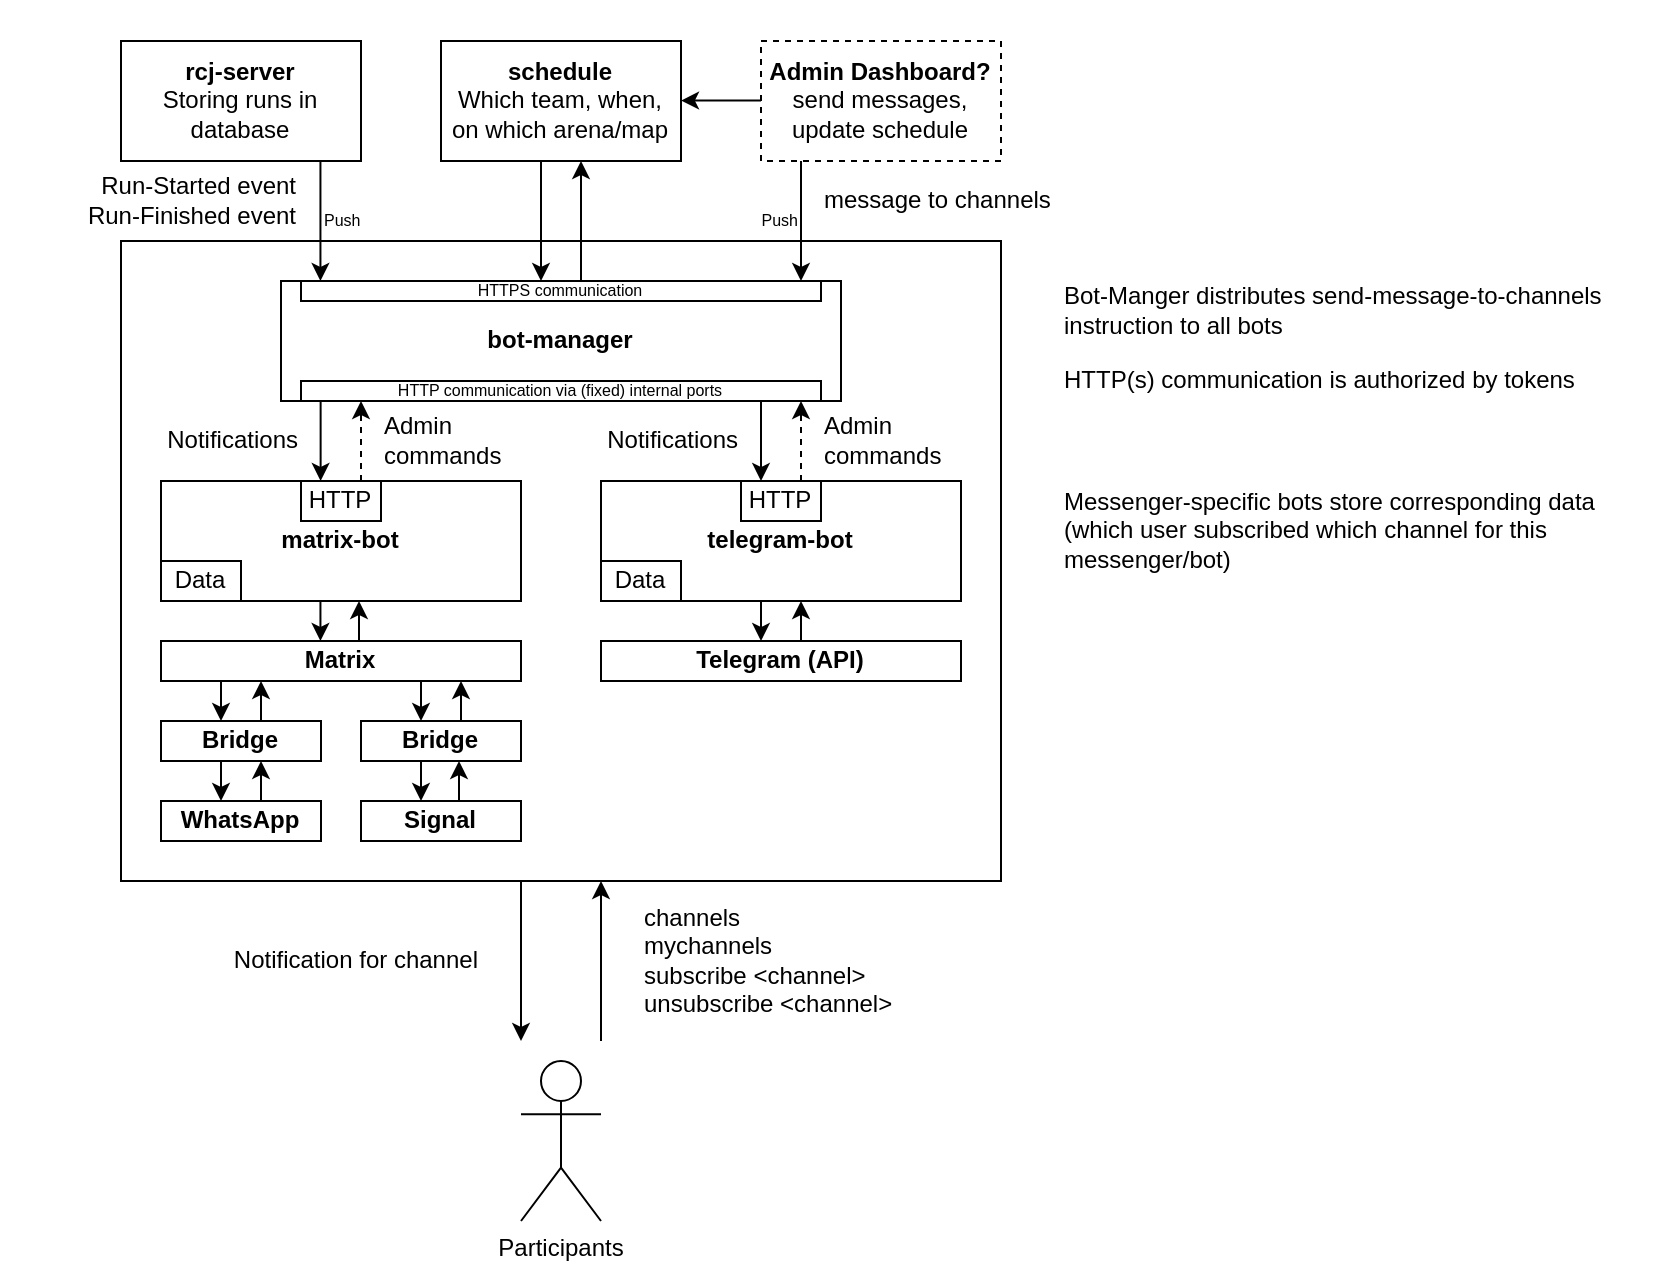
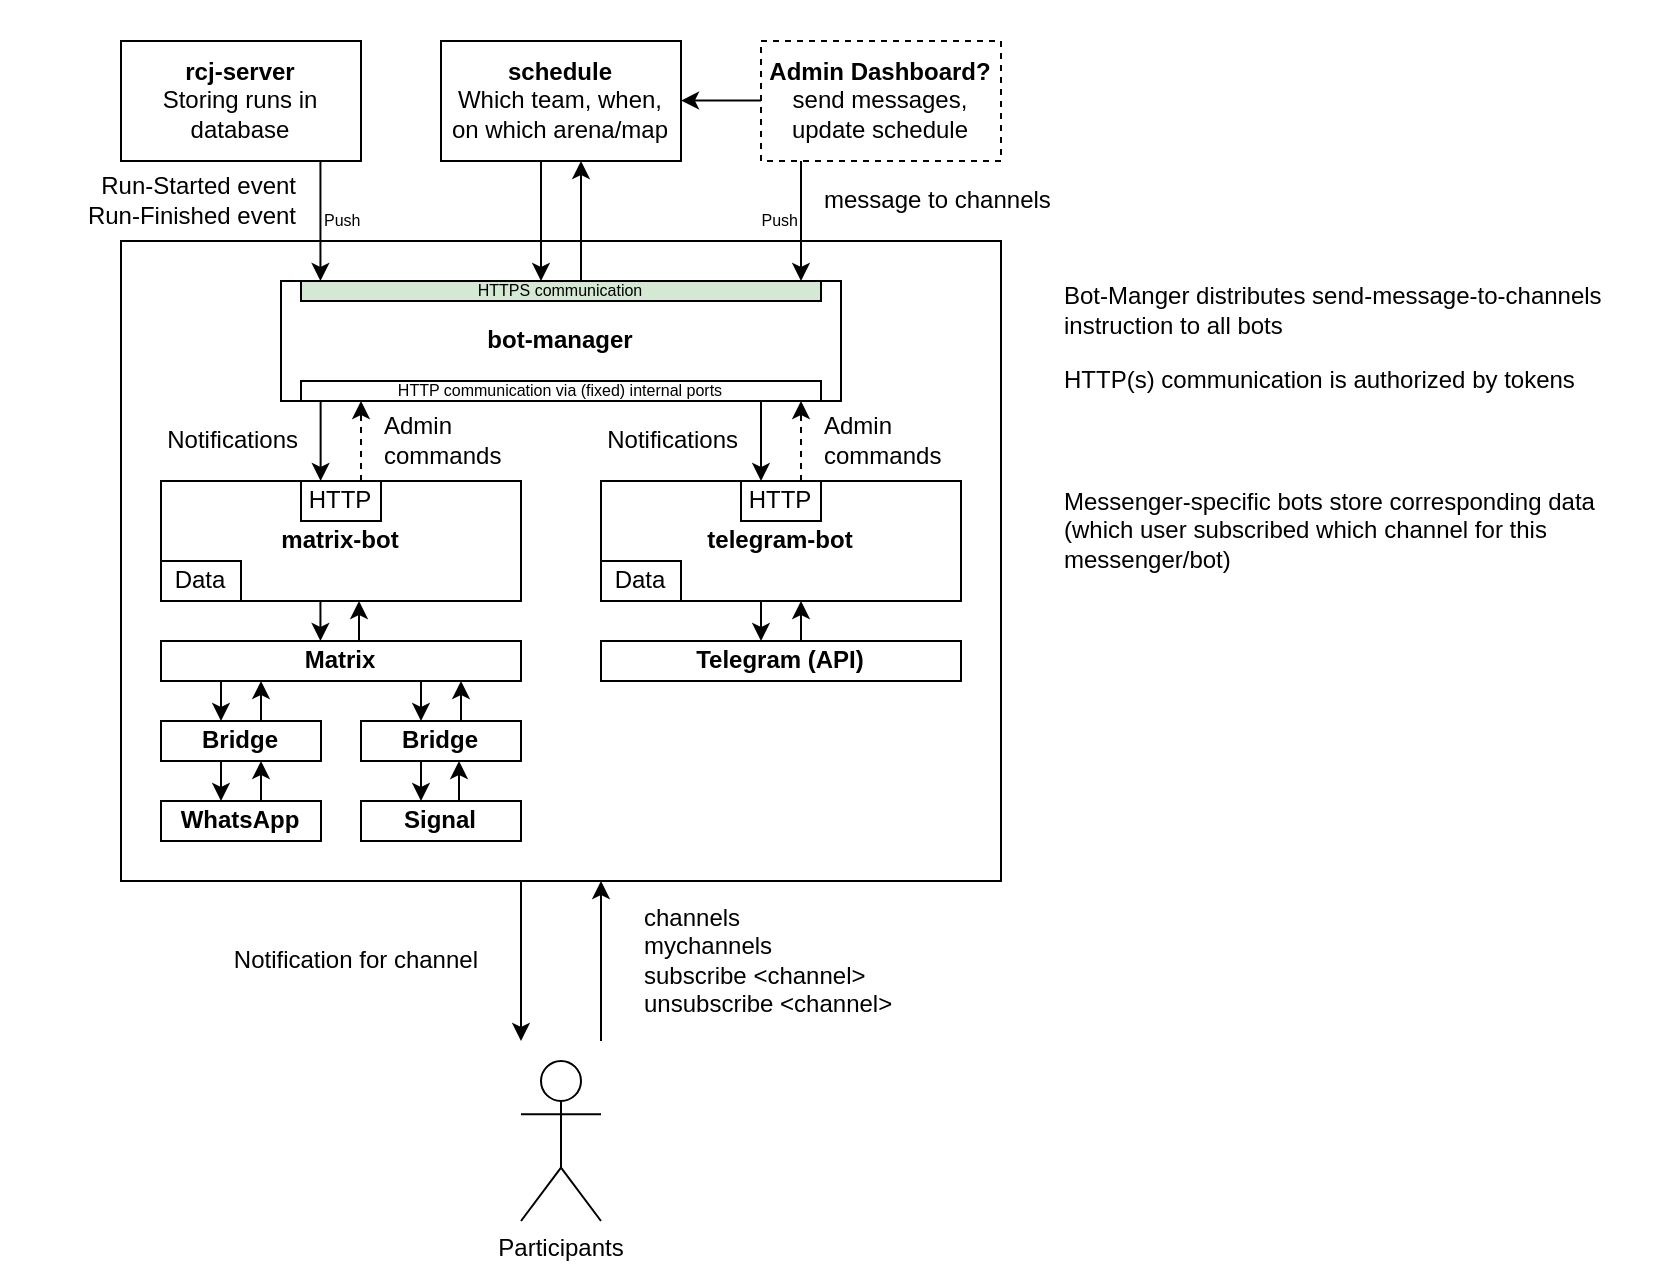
(561, 291) -> (561, 291)
